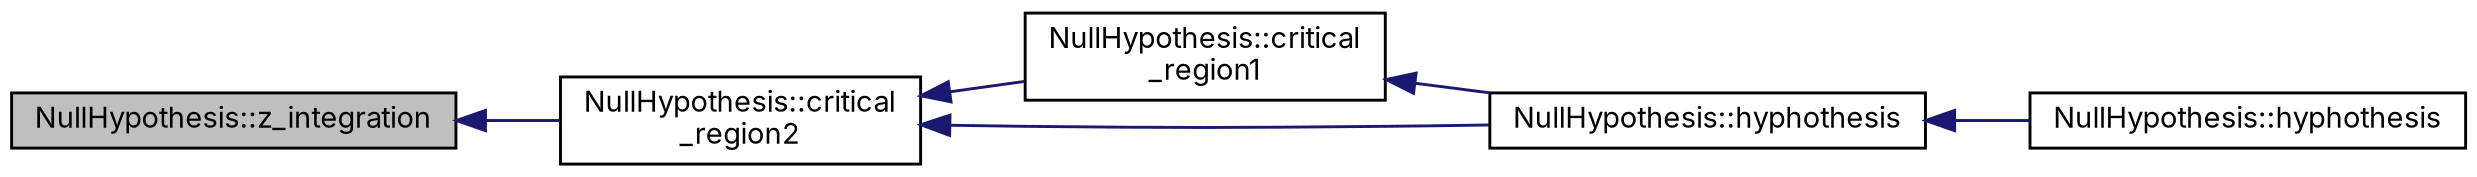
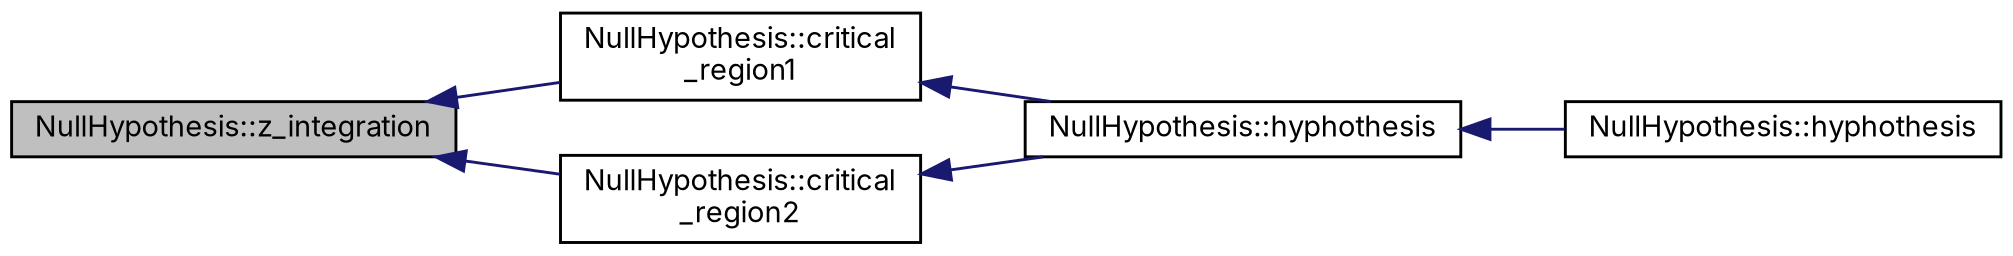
(987, 87) -> (508, 90)
